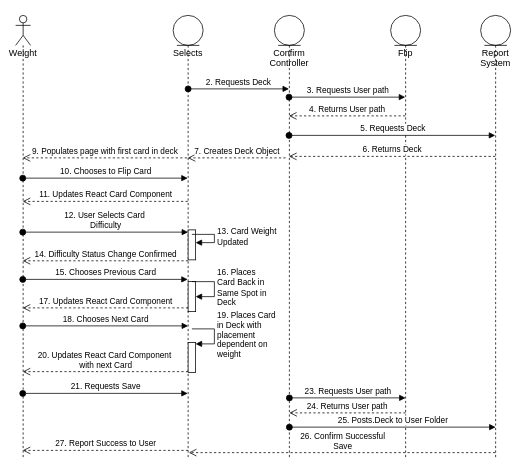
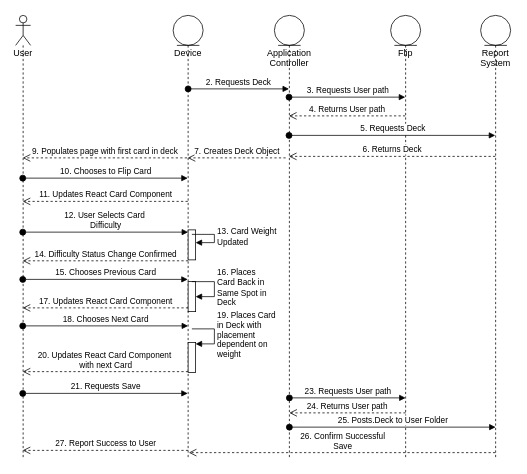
(188, 58) -> (188, 53)
(23, 64) -> (23, 58)
(289, 64) -> (289, 69)
